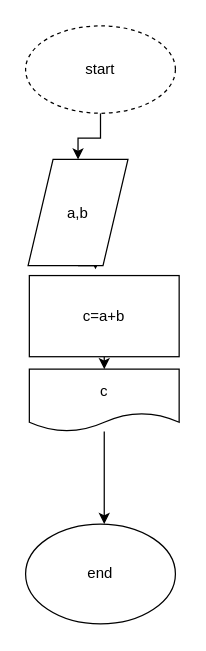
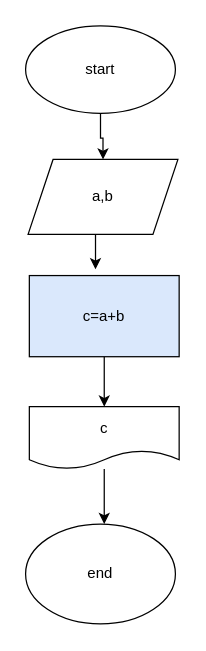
(101, 69) -> (101, 69)
(78, 213) -> (103, 197)
(104, 316) -> (104, 316)
(104, 401) -> (104, 438)
